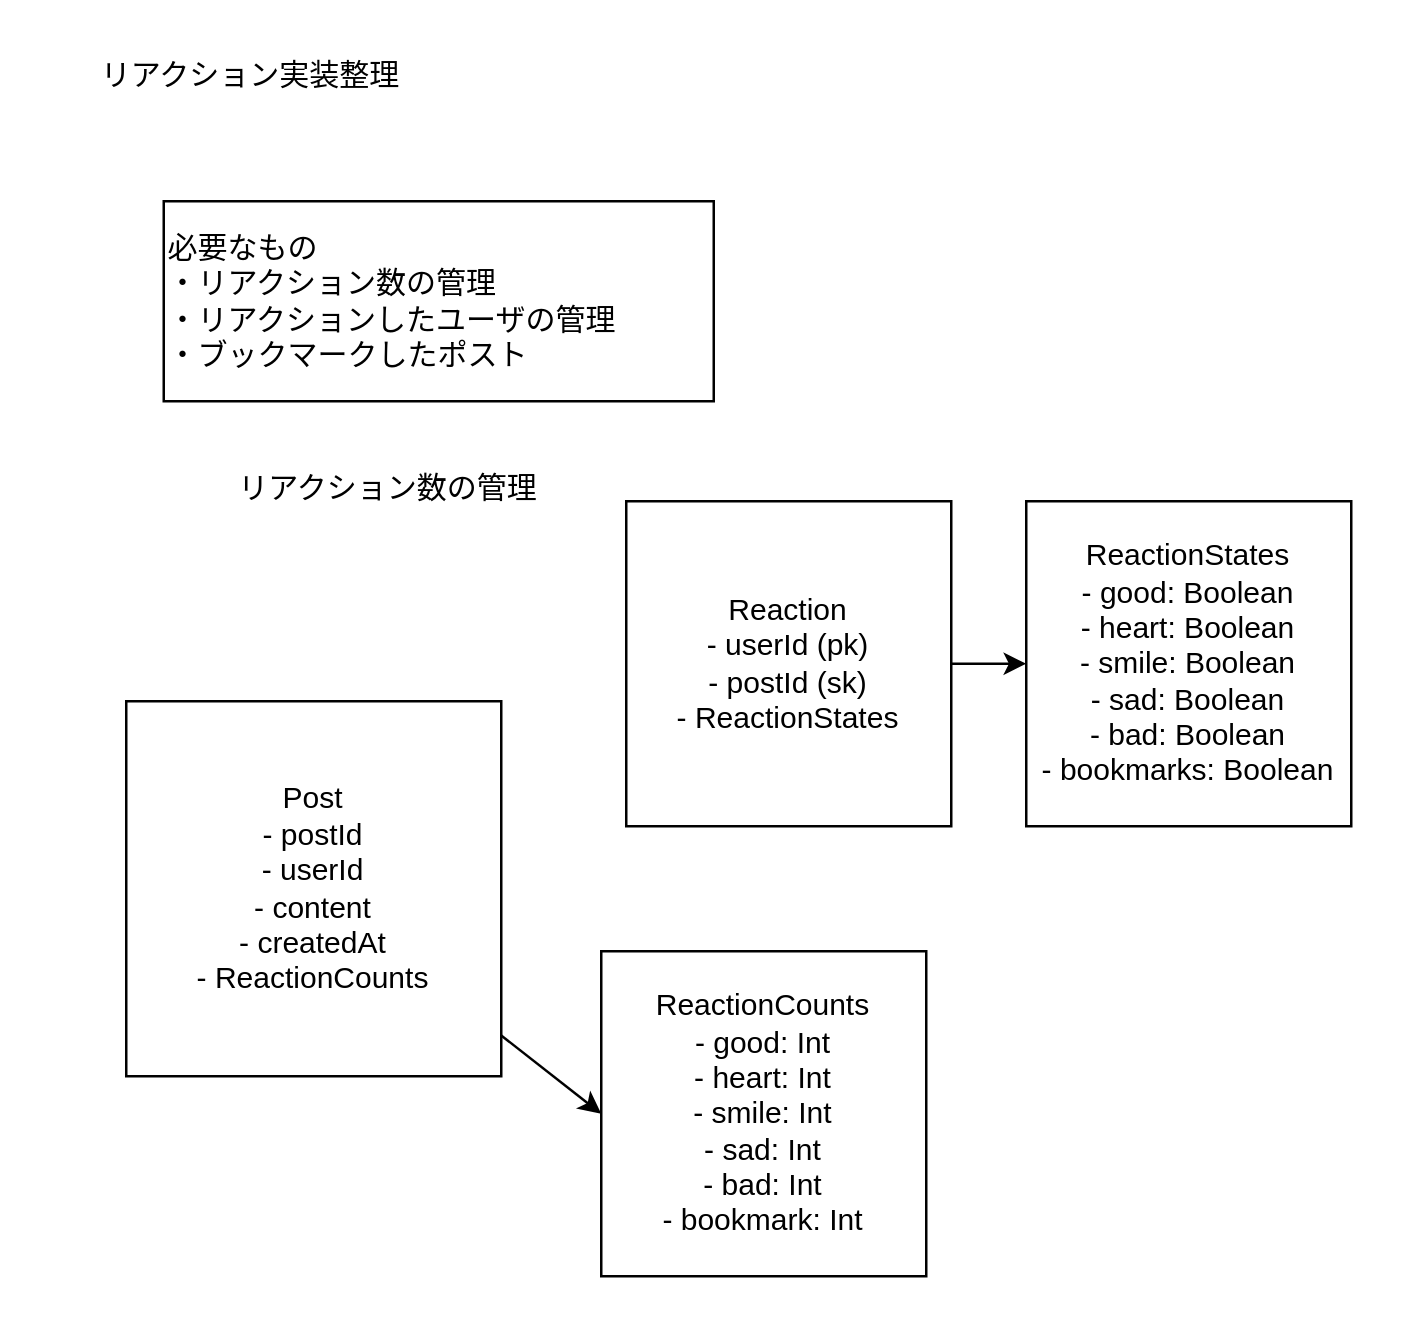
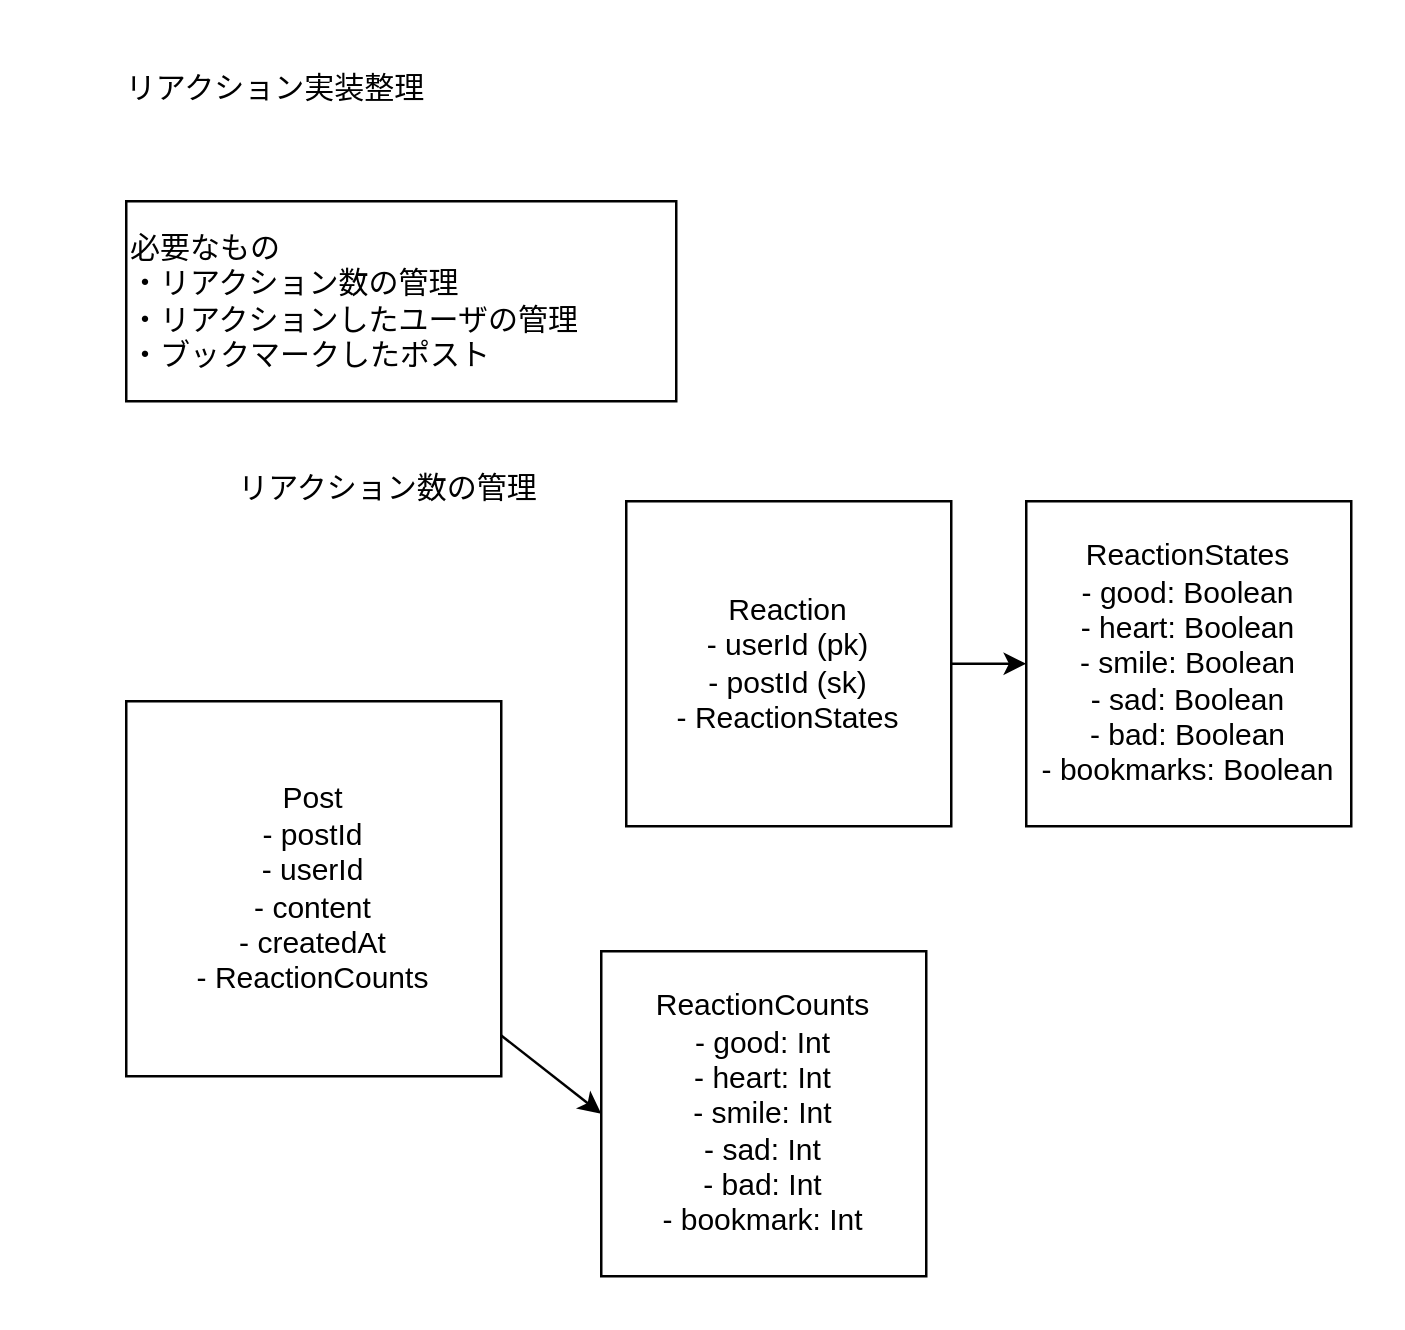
(251, 76) -> (276, 89)
(439, 301) -> (401, 301)
